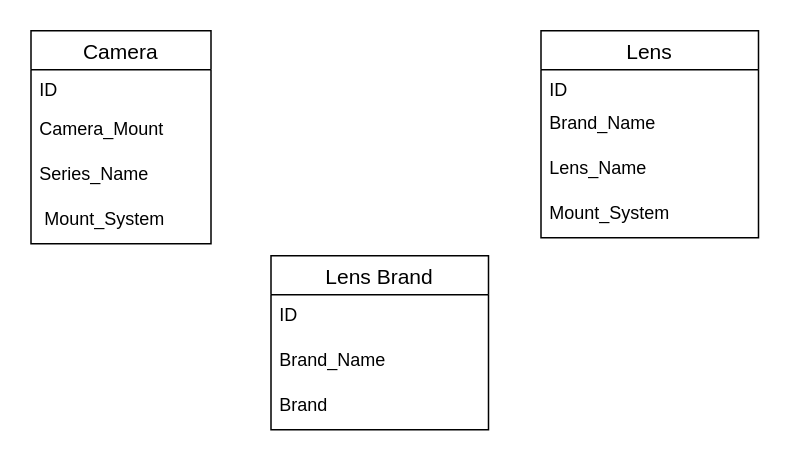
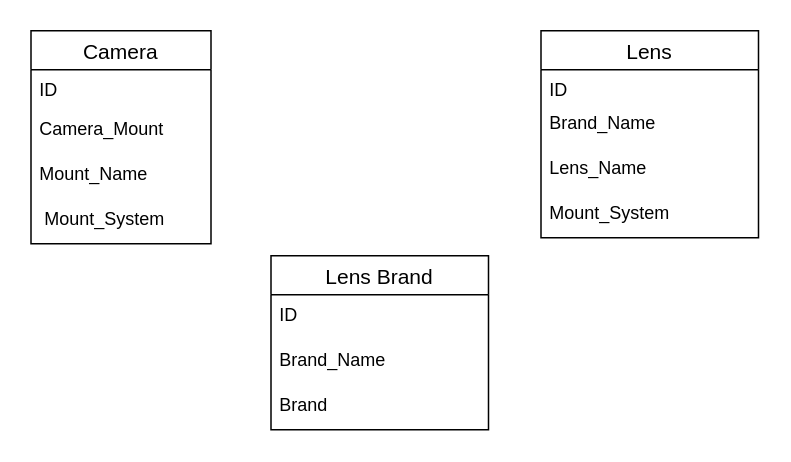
(92, 174) -> (89, 174)
